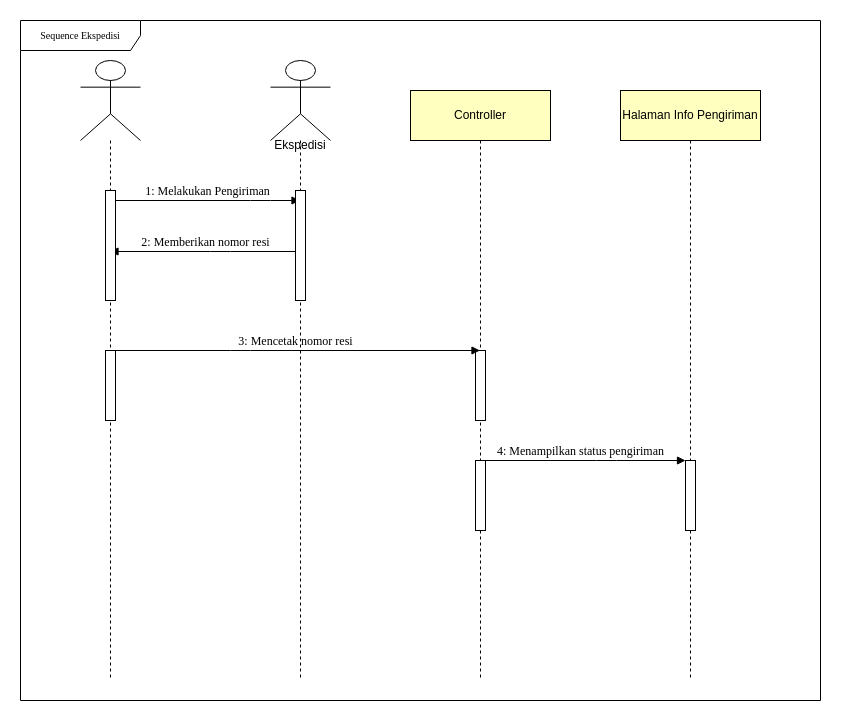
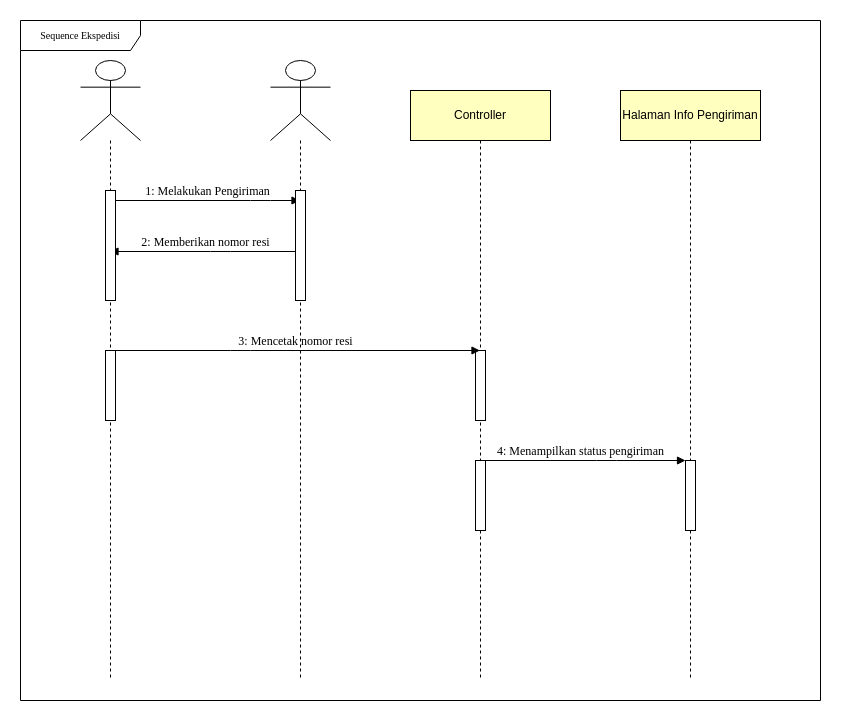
(301, 146) -> none
